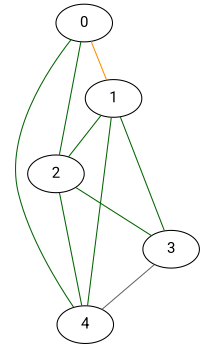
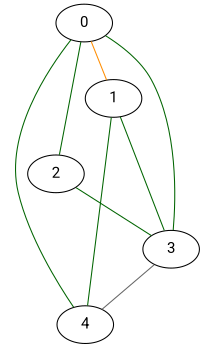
none -> (167, 122)
(85, 136) -> none
(71, 249) -> none
